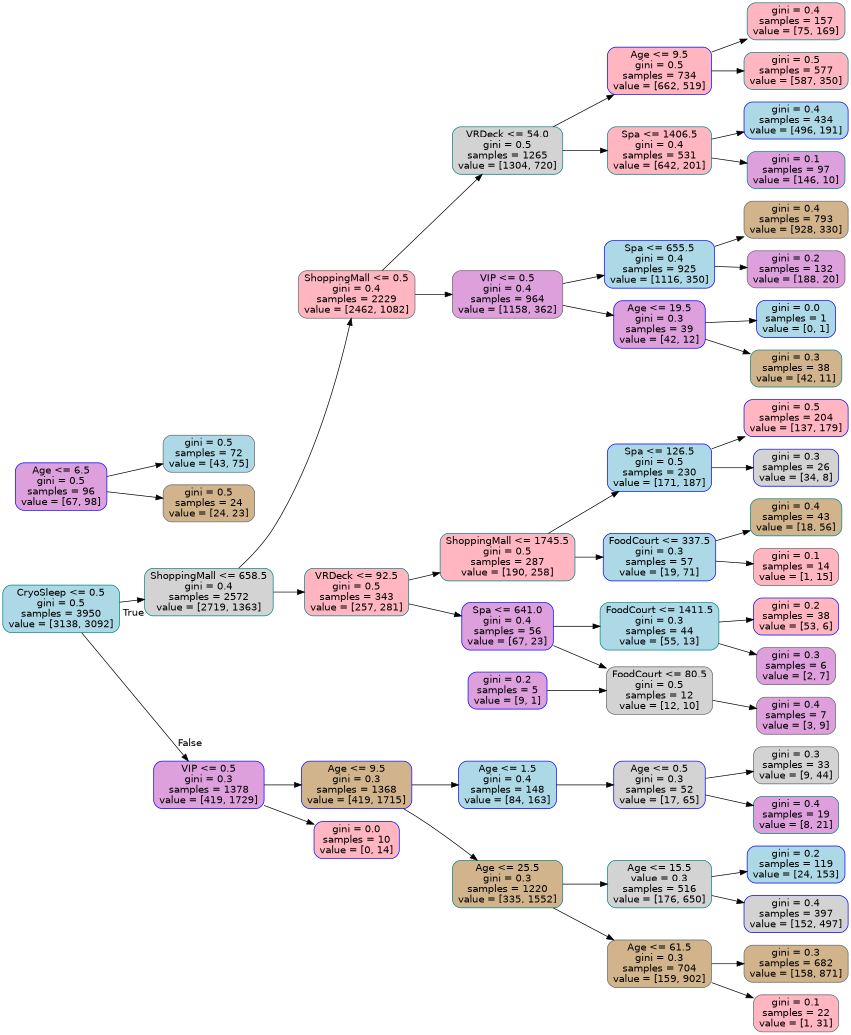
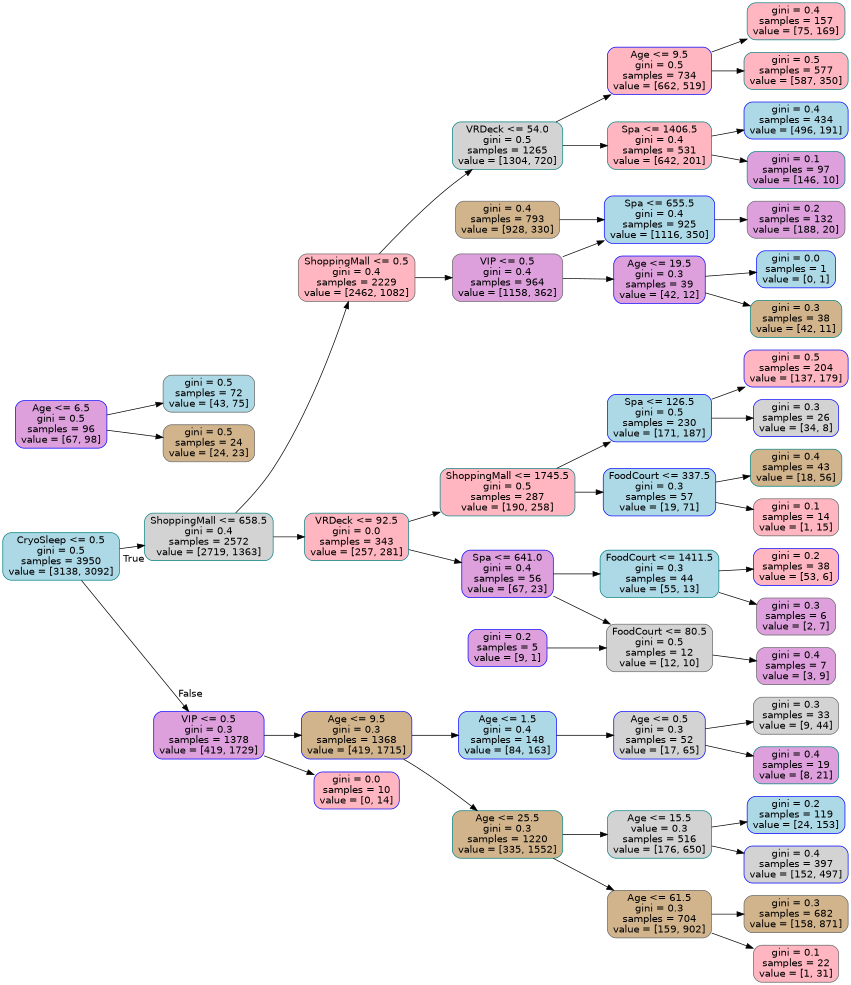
(726, 243) -> (578, 220)
(357, 592) -> (357, 537)
